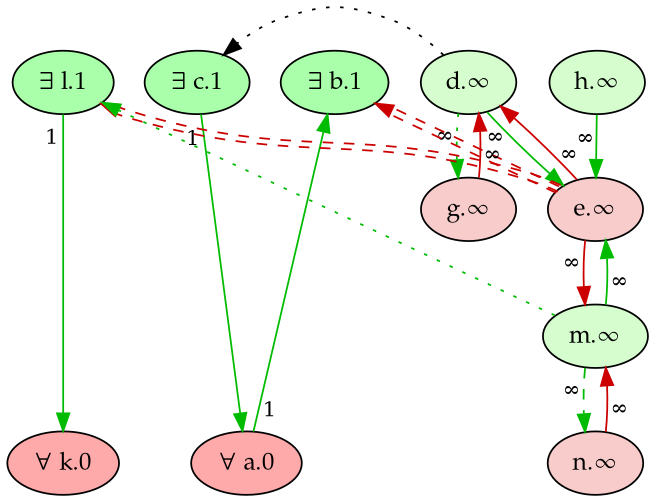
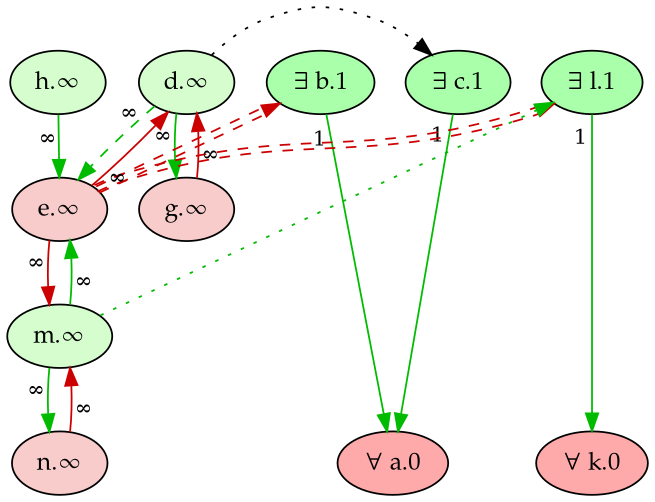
(457, 130) -> (175, 137)
(518, 144) -> (122, 136)
(288, 282) -> (355, 264)
(584, 391) -> (48, 391)
